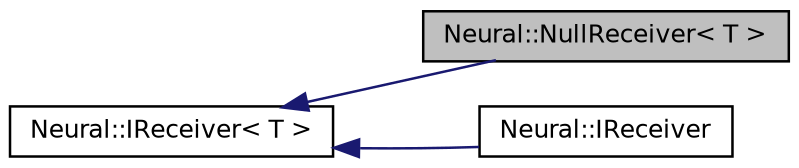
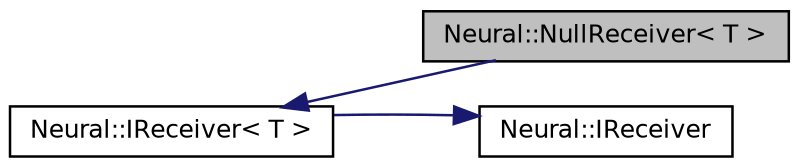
(420, 148) -> (393, 115)
